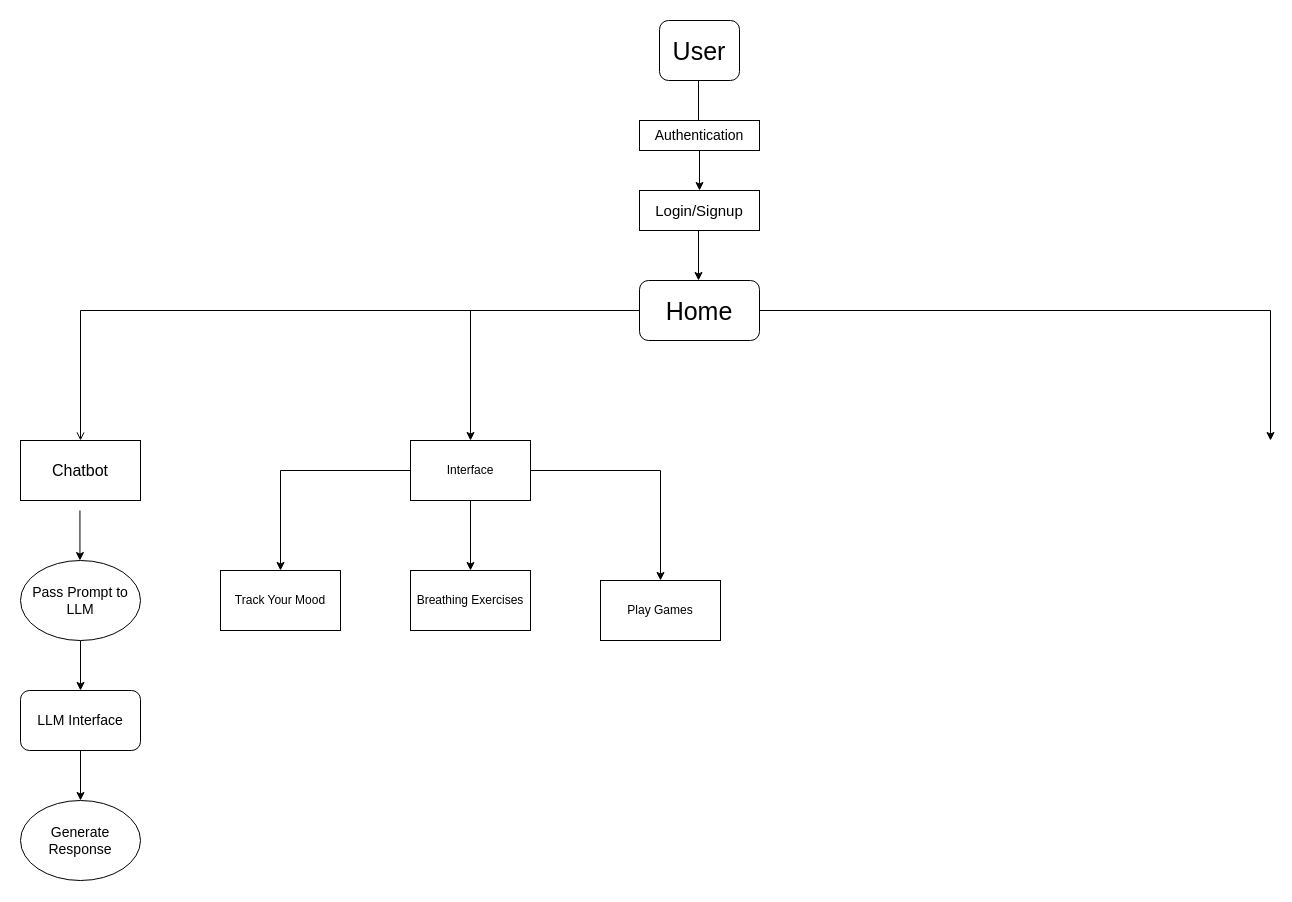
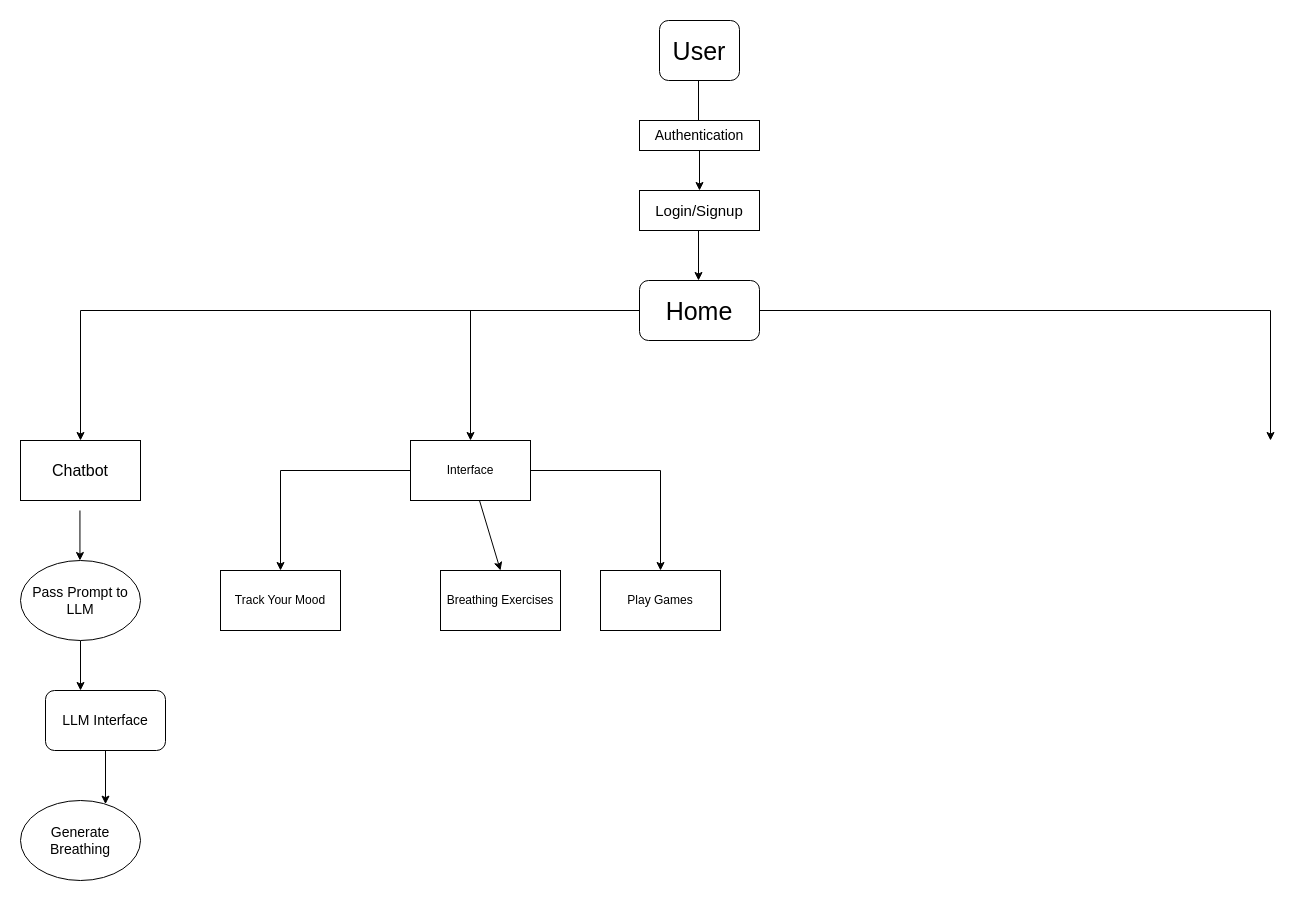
(81, 434) -> (81, 432)
(471, 601) -> (501, 601)
(661, 611) -> (661, 601)
(81, 721) -> (106, 721)
(81, 841) -> (81, 841)
